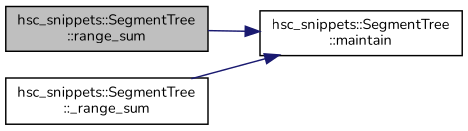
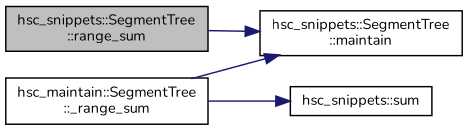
(107, 101) -> (107, 101)
none -> (361, 101)
